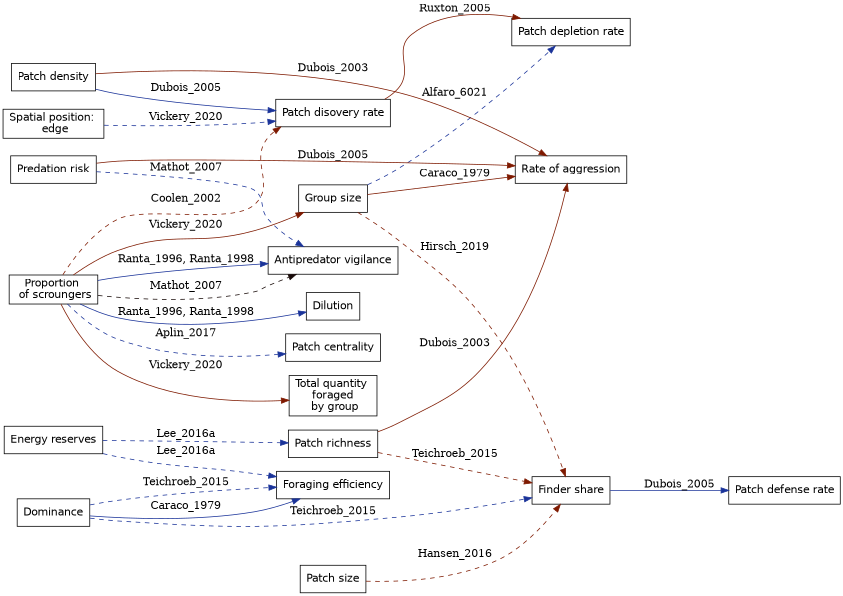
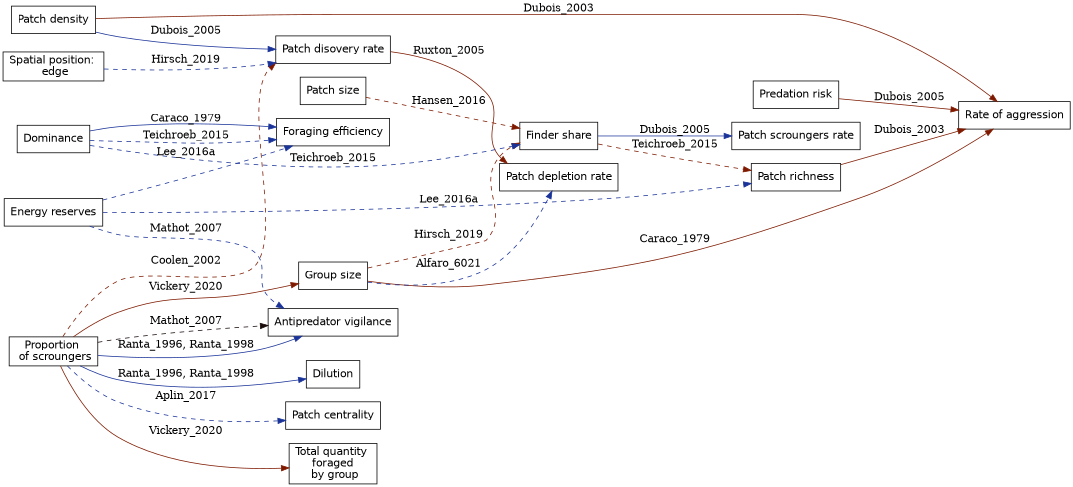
(186, 117) -> (186, 60)
(211, 181) -> (203, 239)
(451, 467) -> (671, 157)
(785, 490) -> (796, 136)
